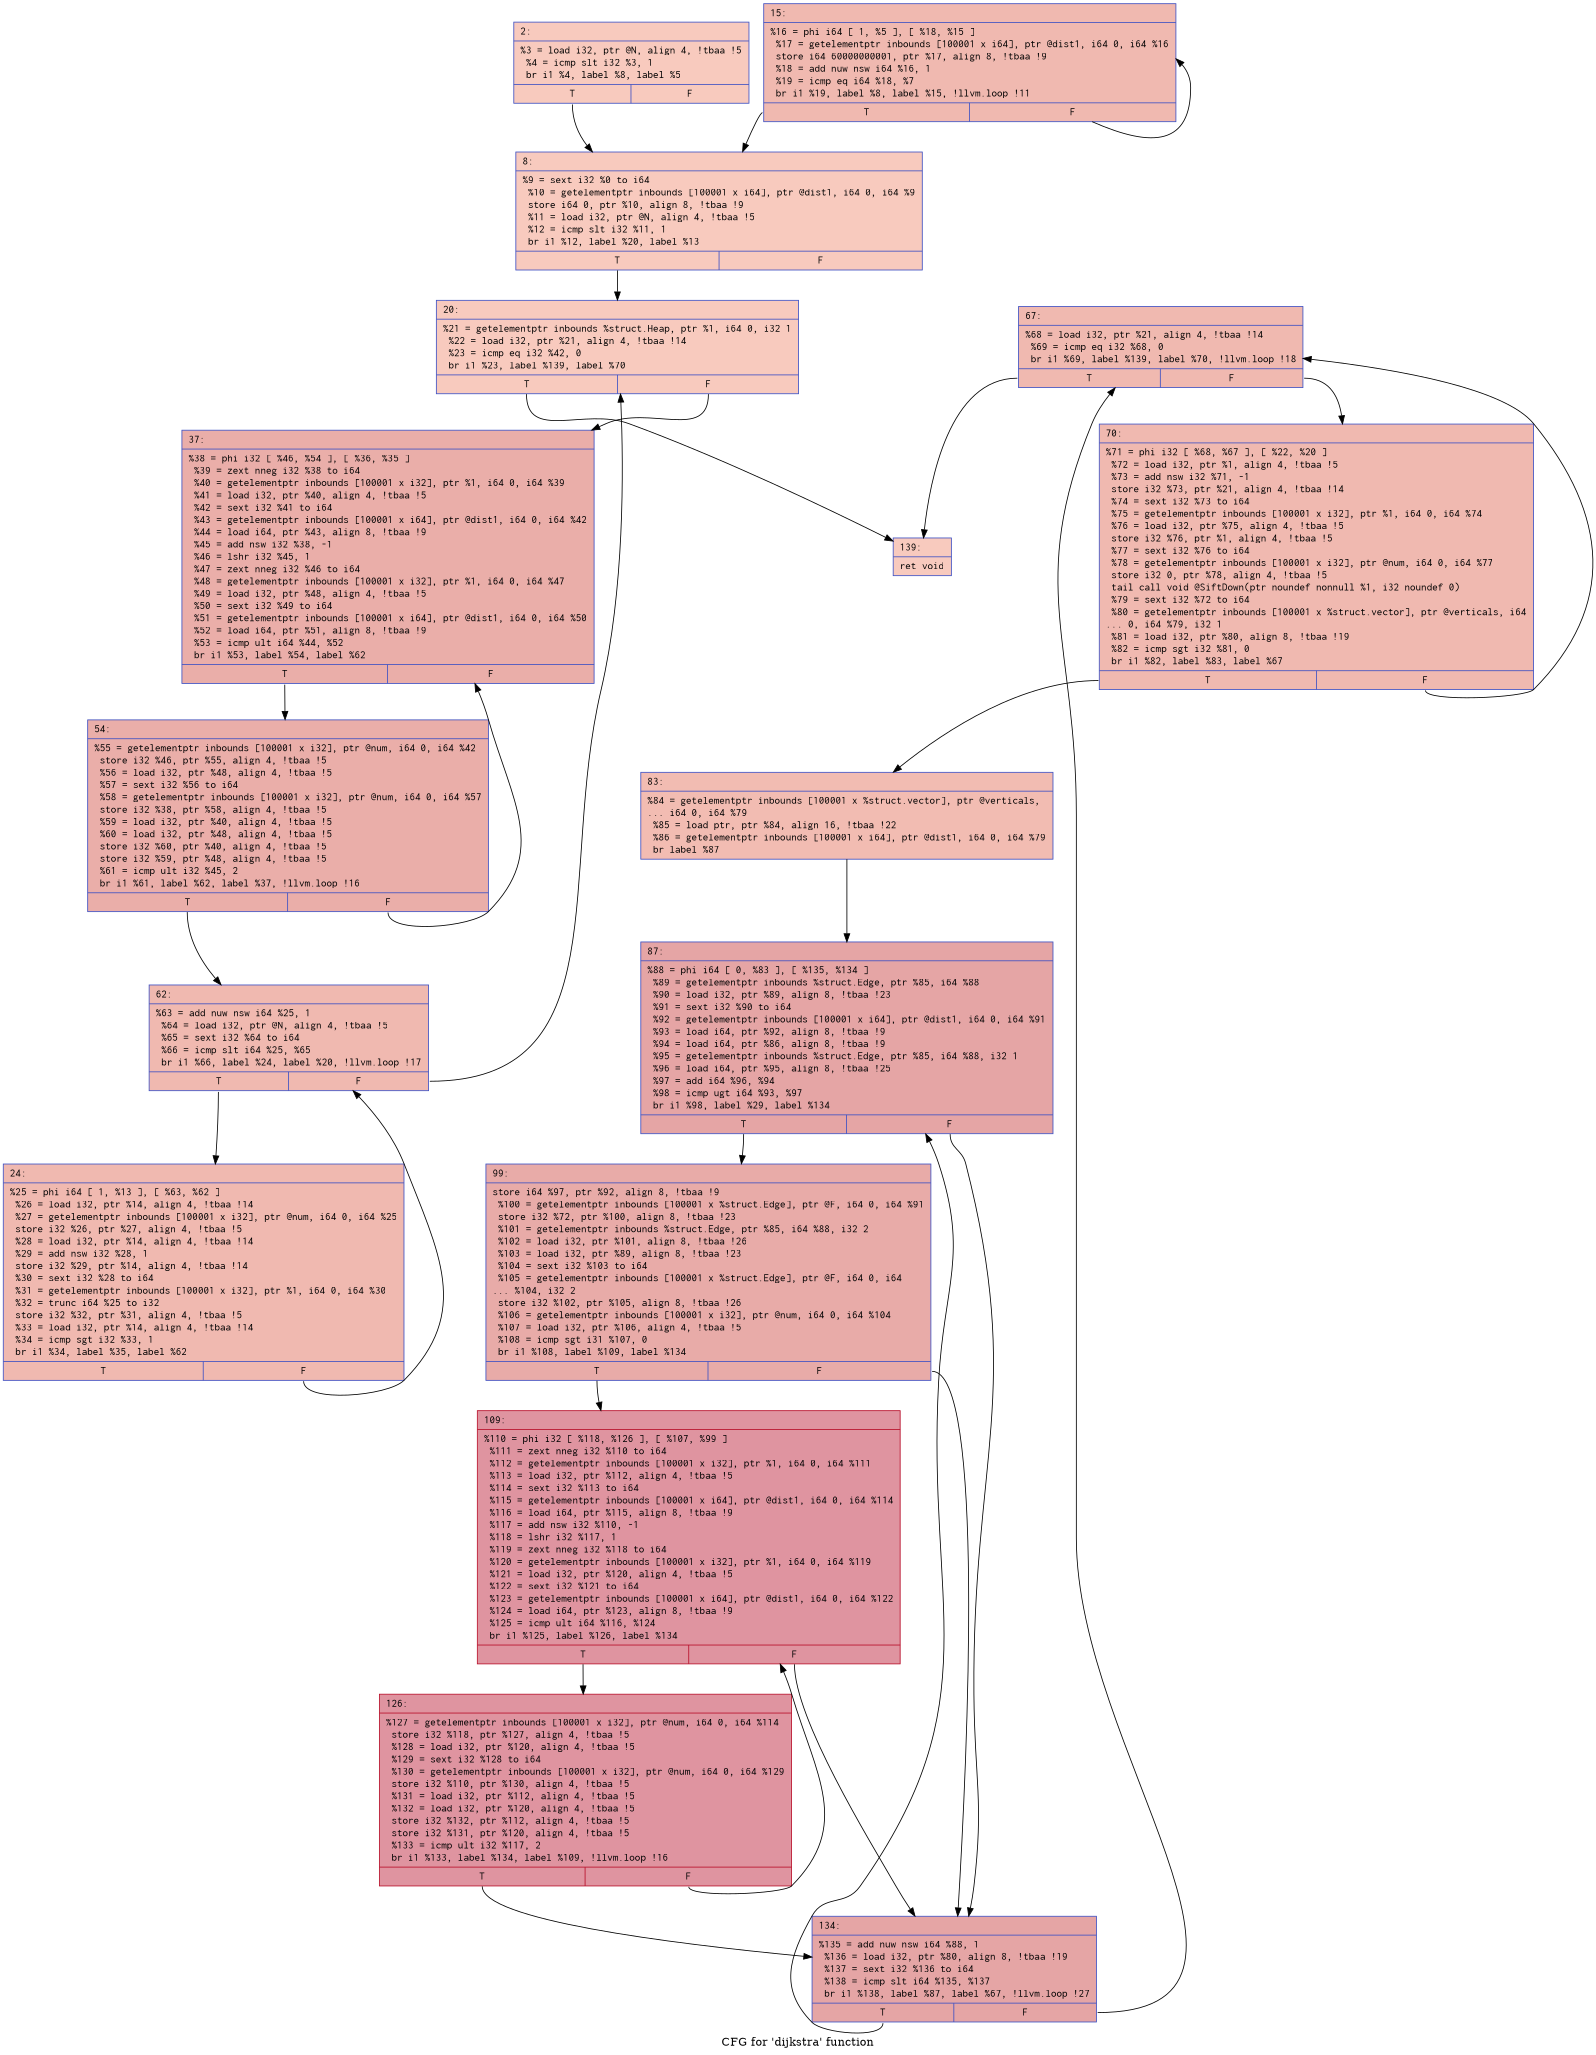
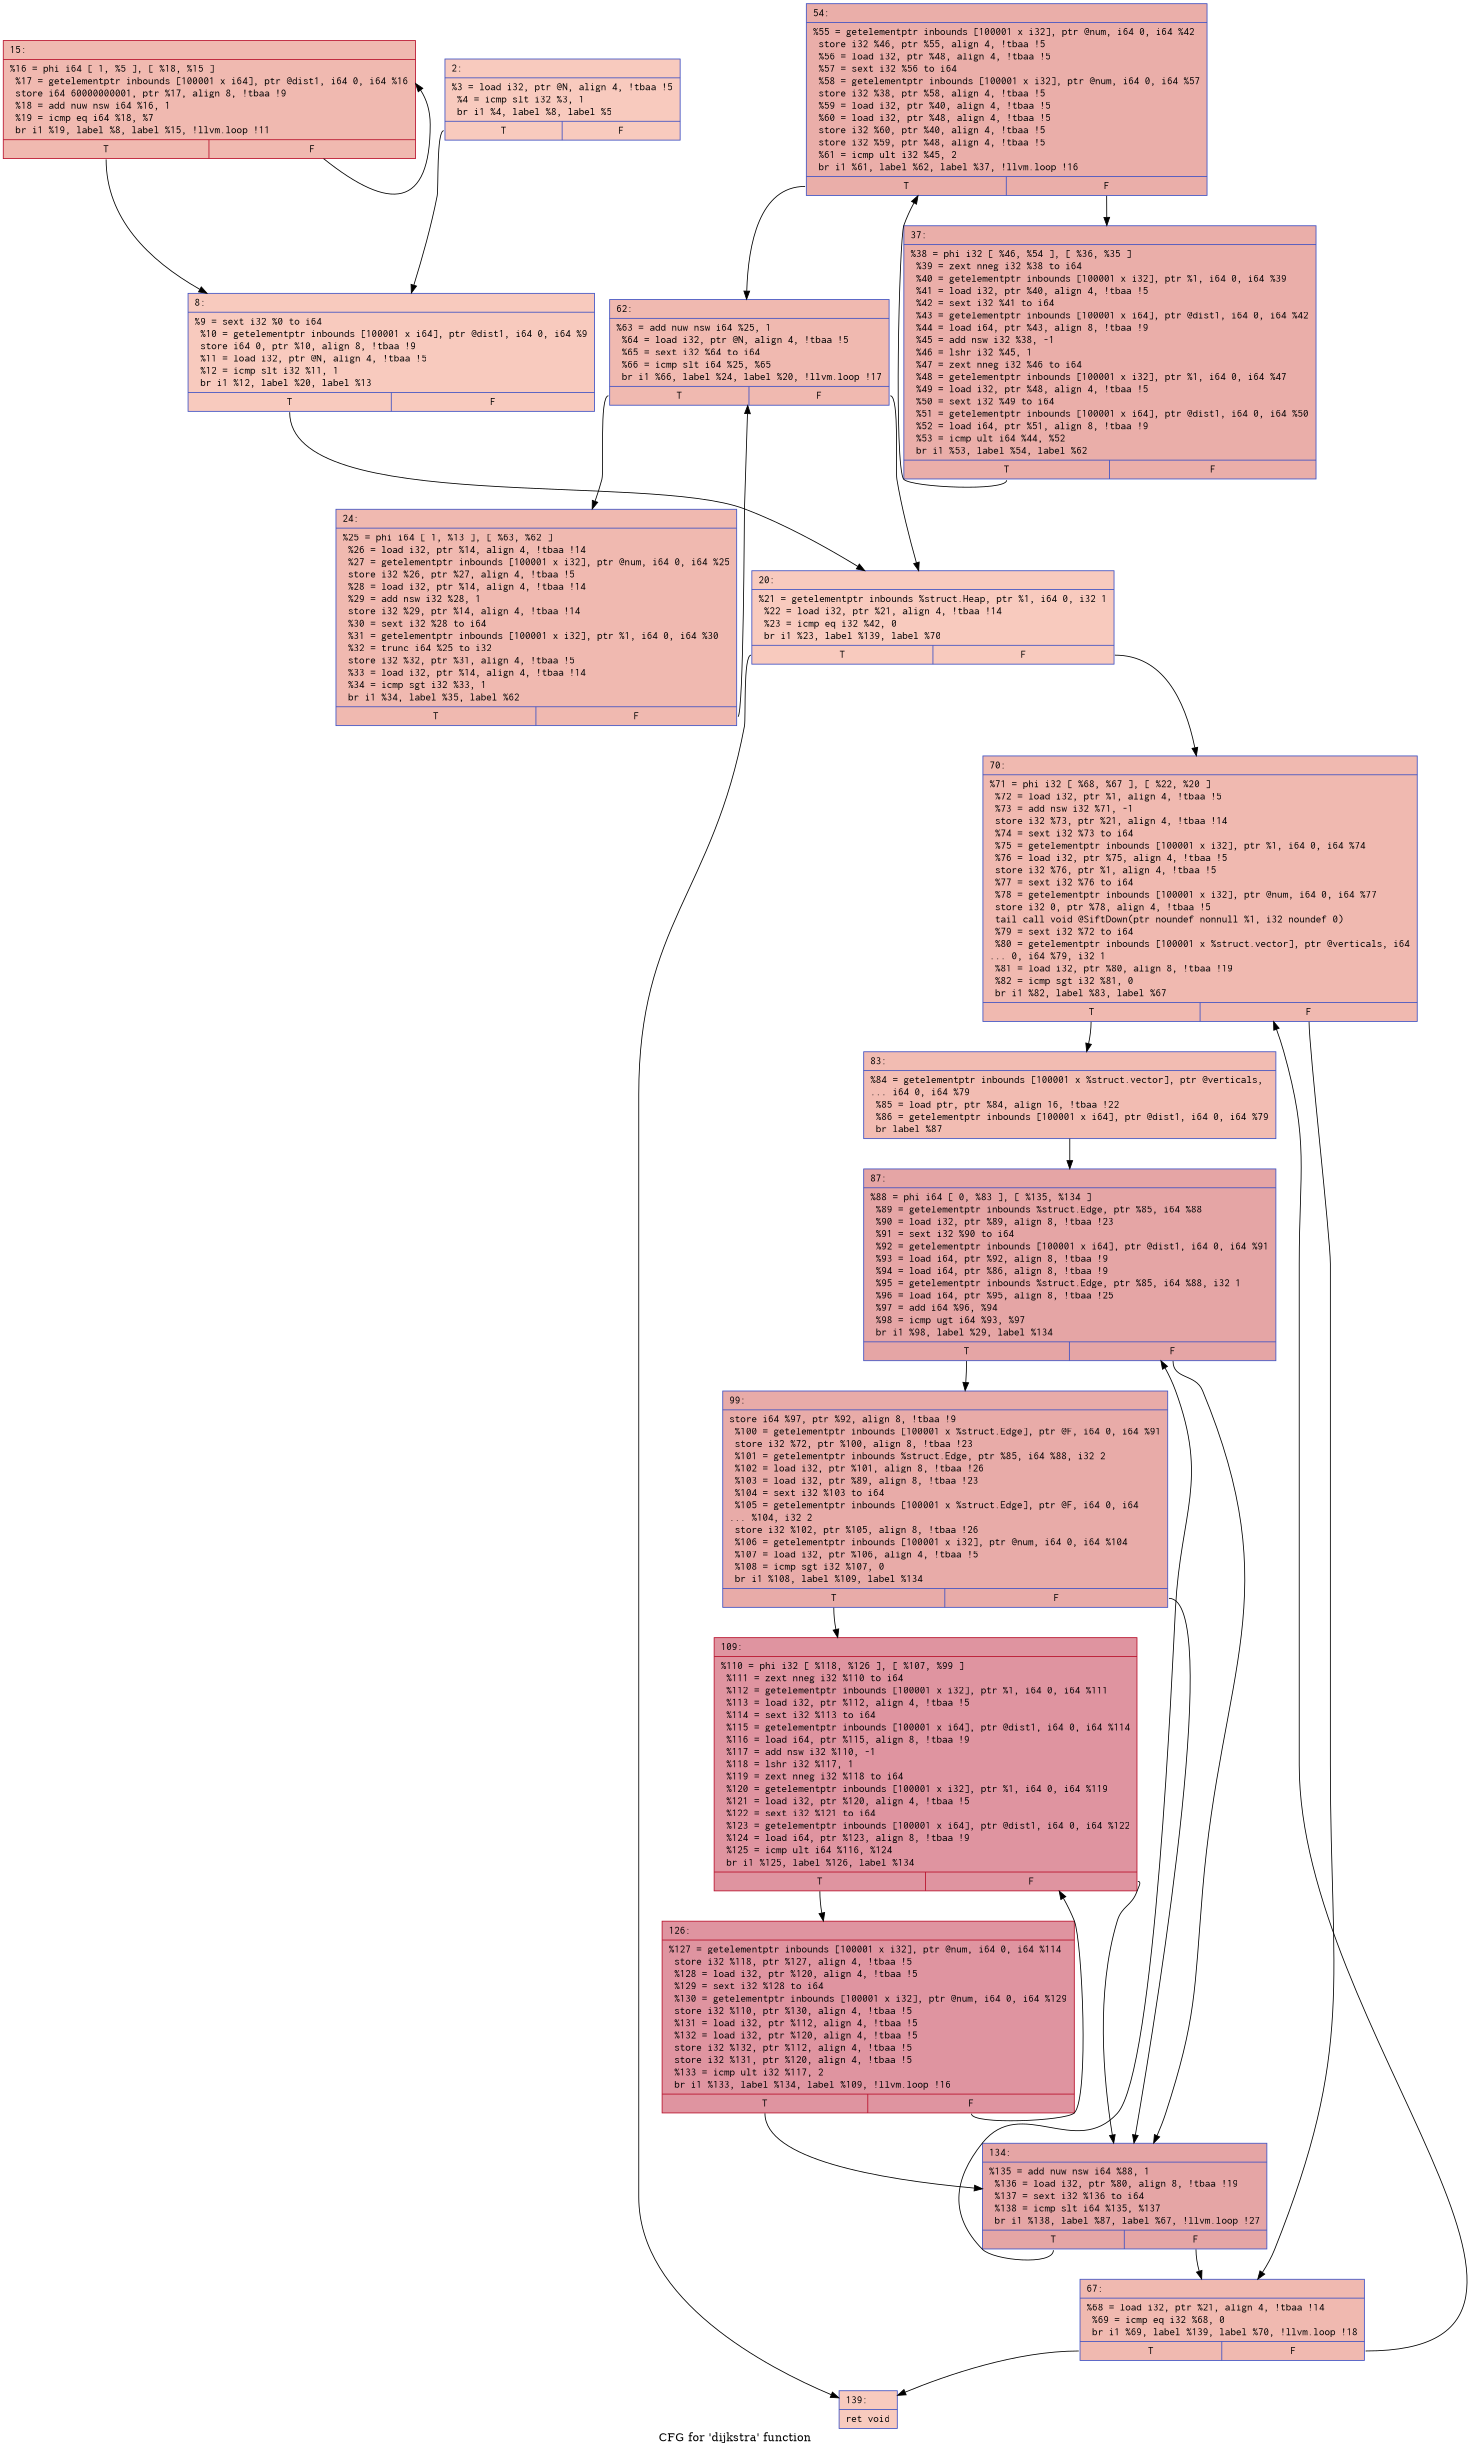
(970, 63) -> (209, 100)
(661, 419) -> (1171, 686)
(570, 1339) -> (807, 1566)
